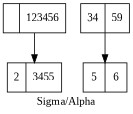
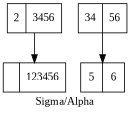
(117, 18) -> (115, 18)
(34, 44) -> (34, 44)
(44, 77) -> (44, 18)
